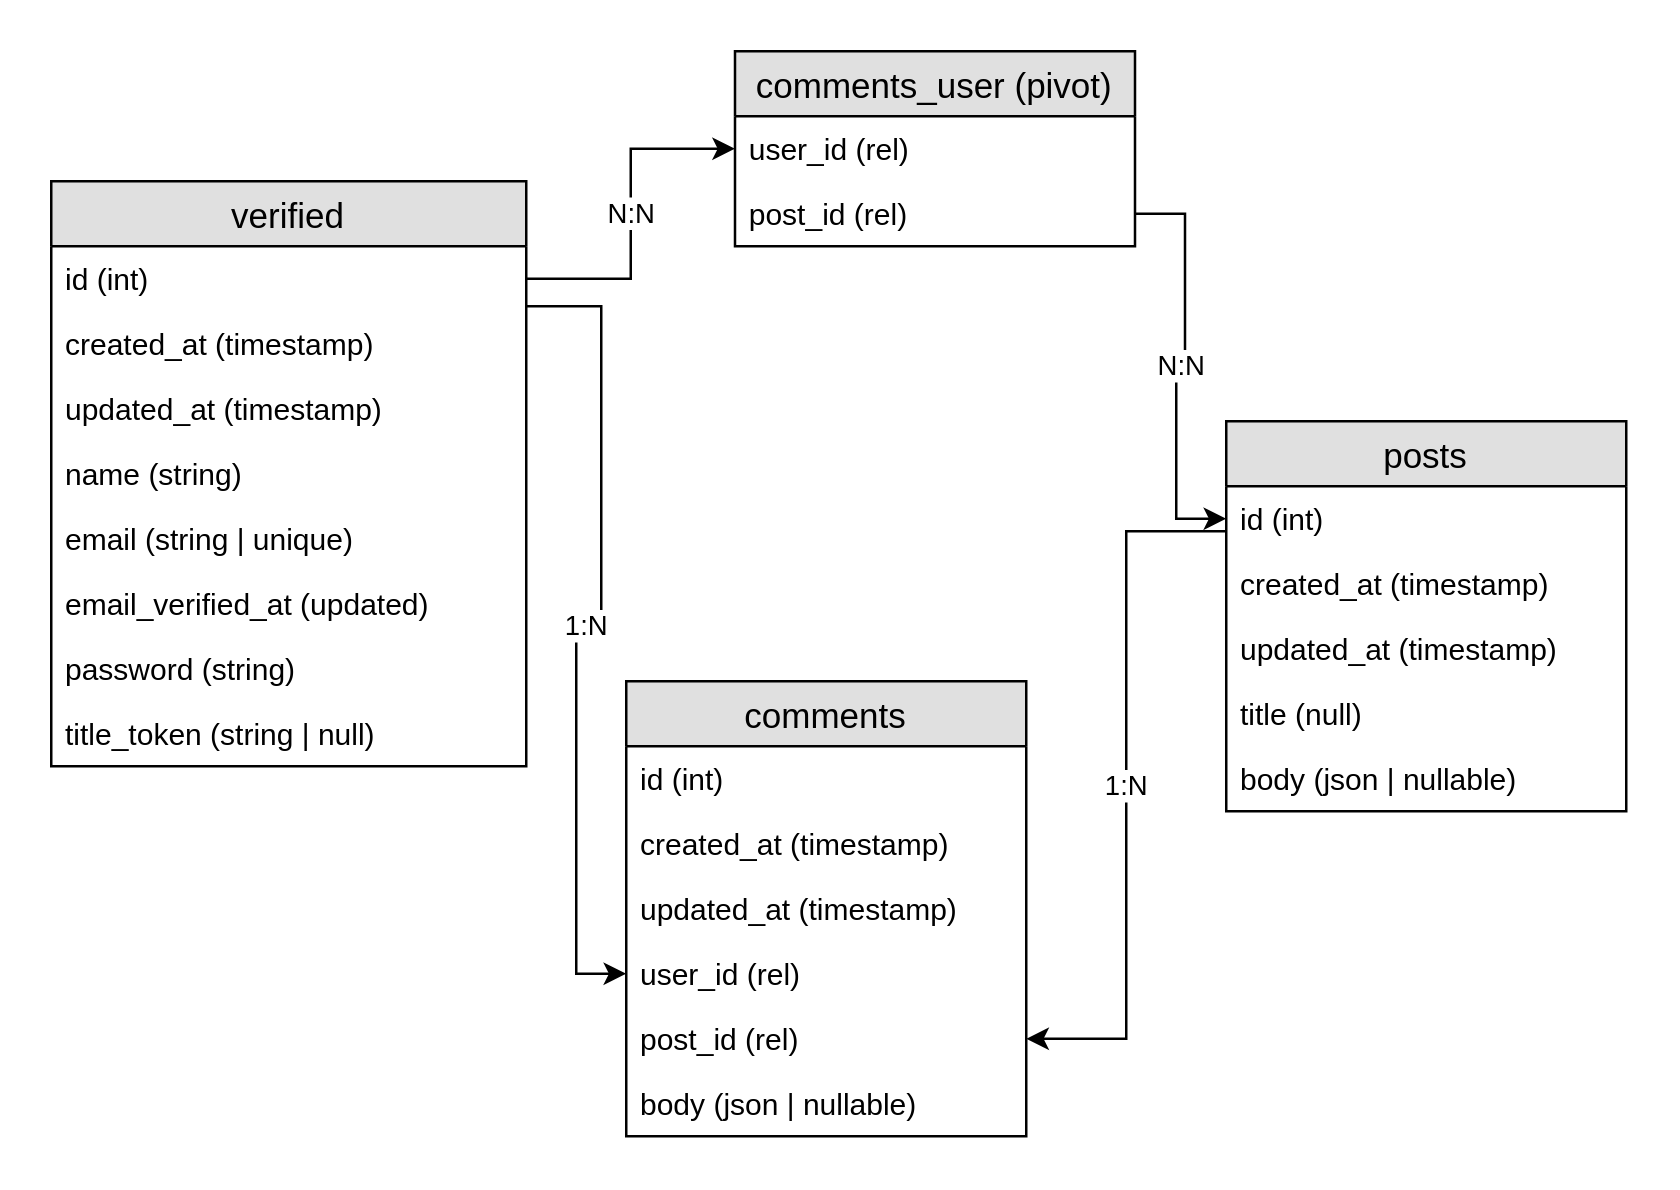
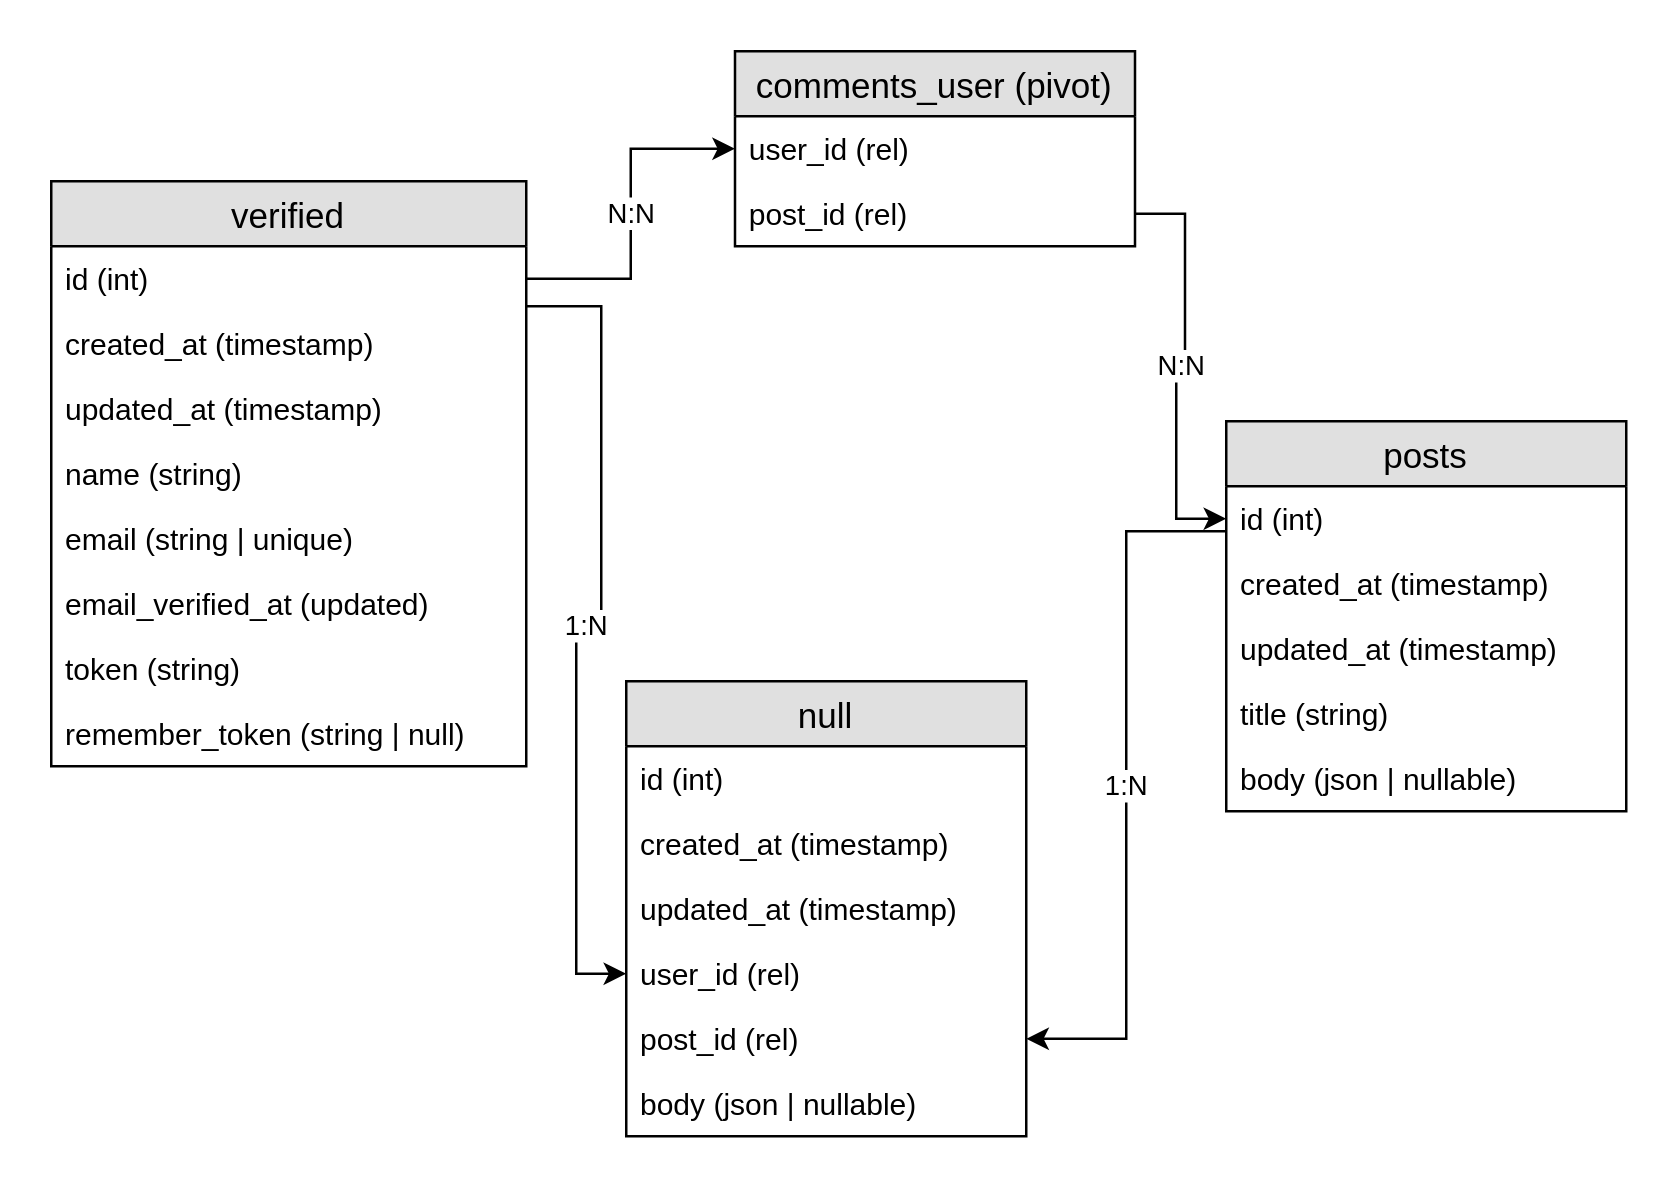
(200, 670) -> (175, 670)
(1321, 715) -> (1342, 715)
(825, 716) -> (825, 716)
(257, 735) -> (290, 735)
